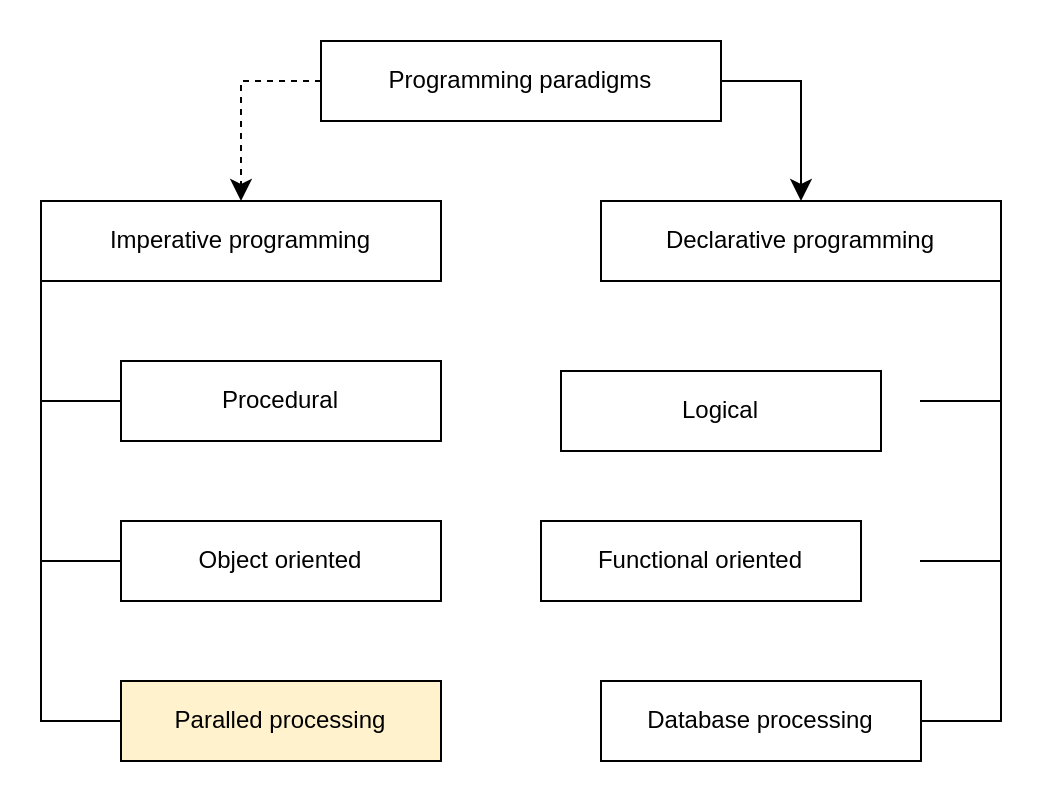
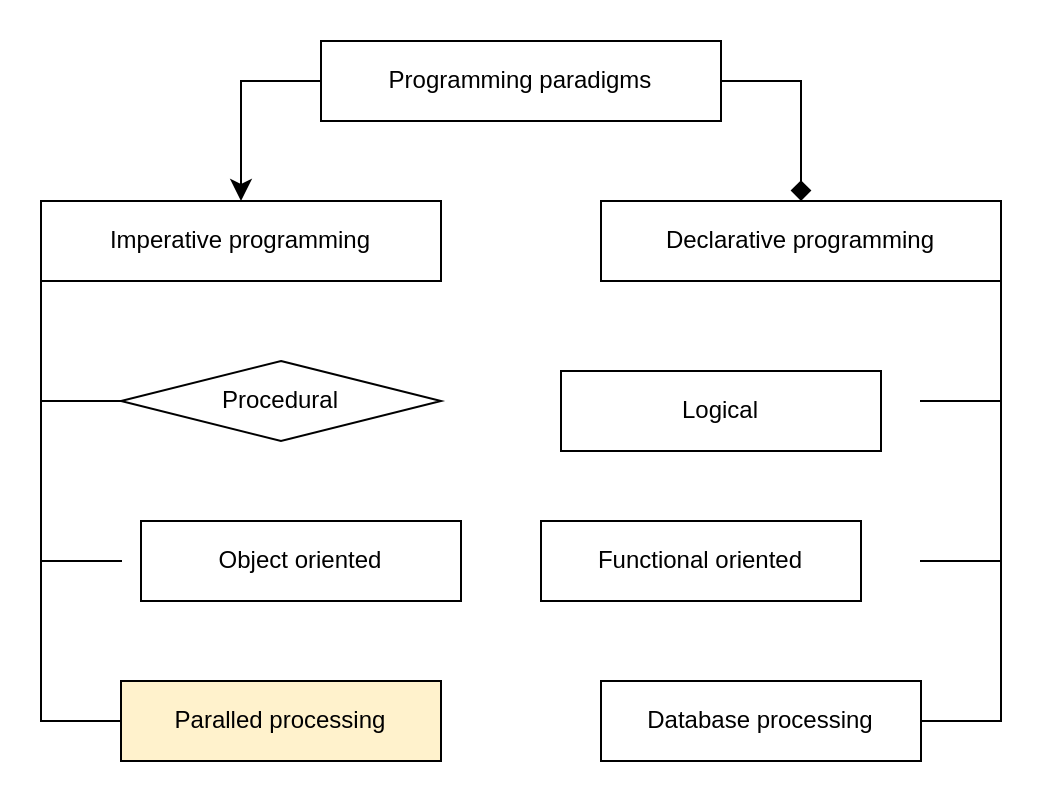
(241, 94) -> (241, 94)
(801, 182) -> (801, 181)
(281, 401) -> (281, 401)
(281, 561) -> (301, 561)
